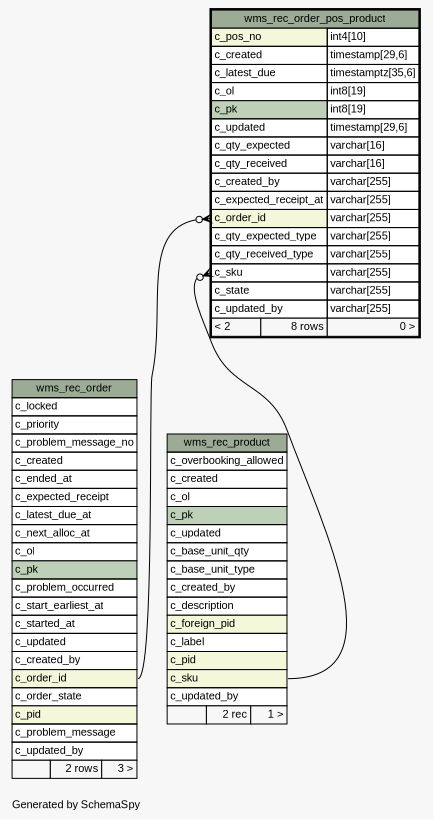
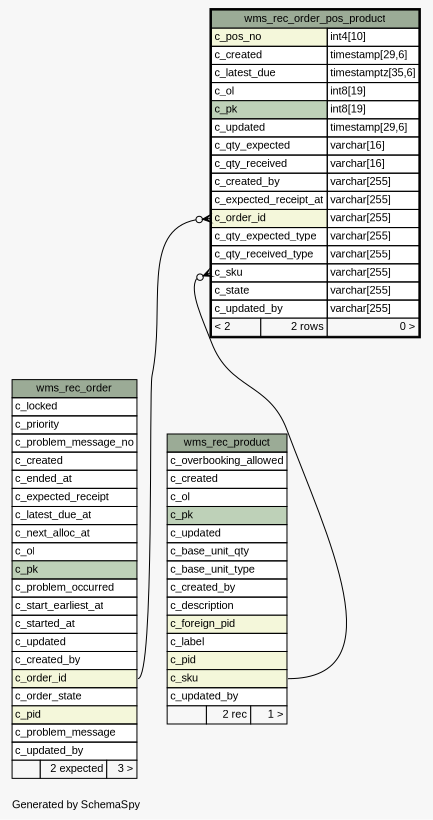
(308, 327) -> (308, 327)
(82, 769) -> (77, 769)
